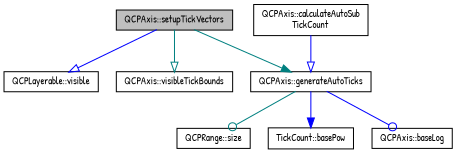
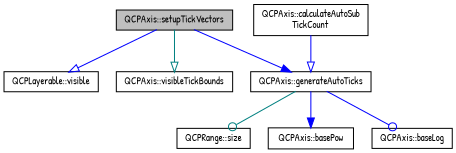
(238, 49) -> (238, 49)
(311, 138) -> (311, 138)
